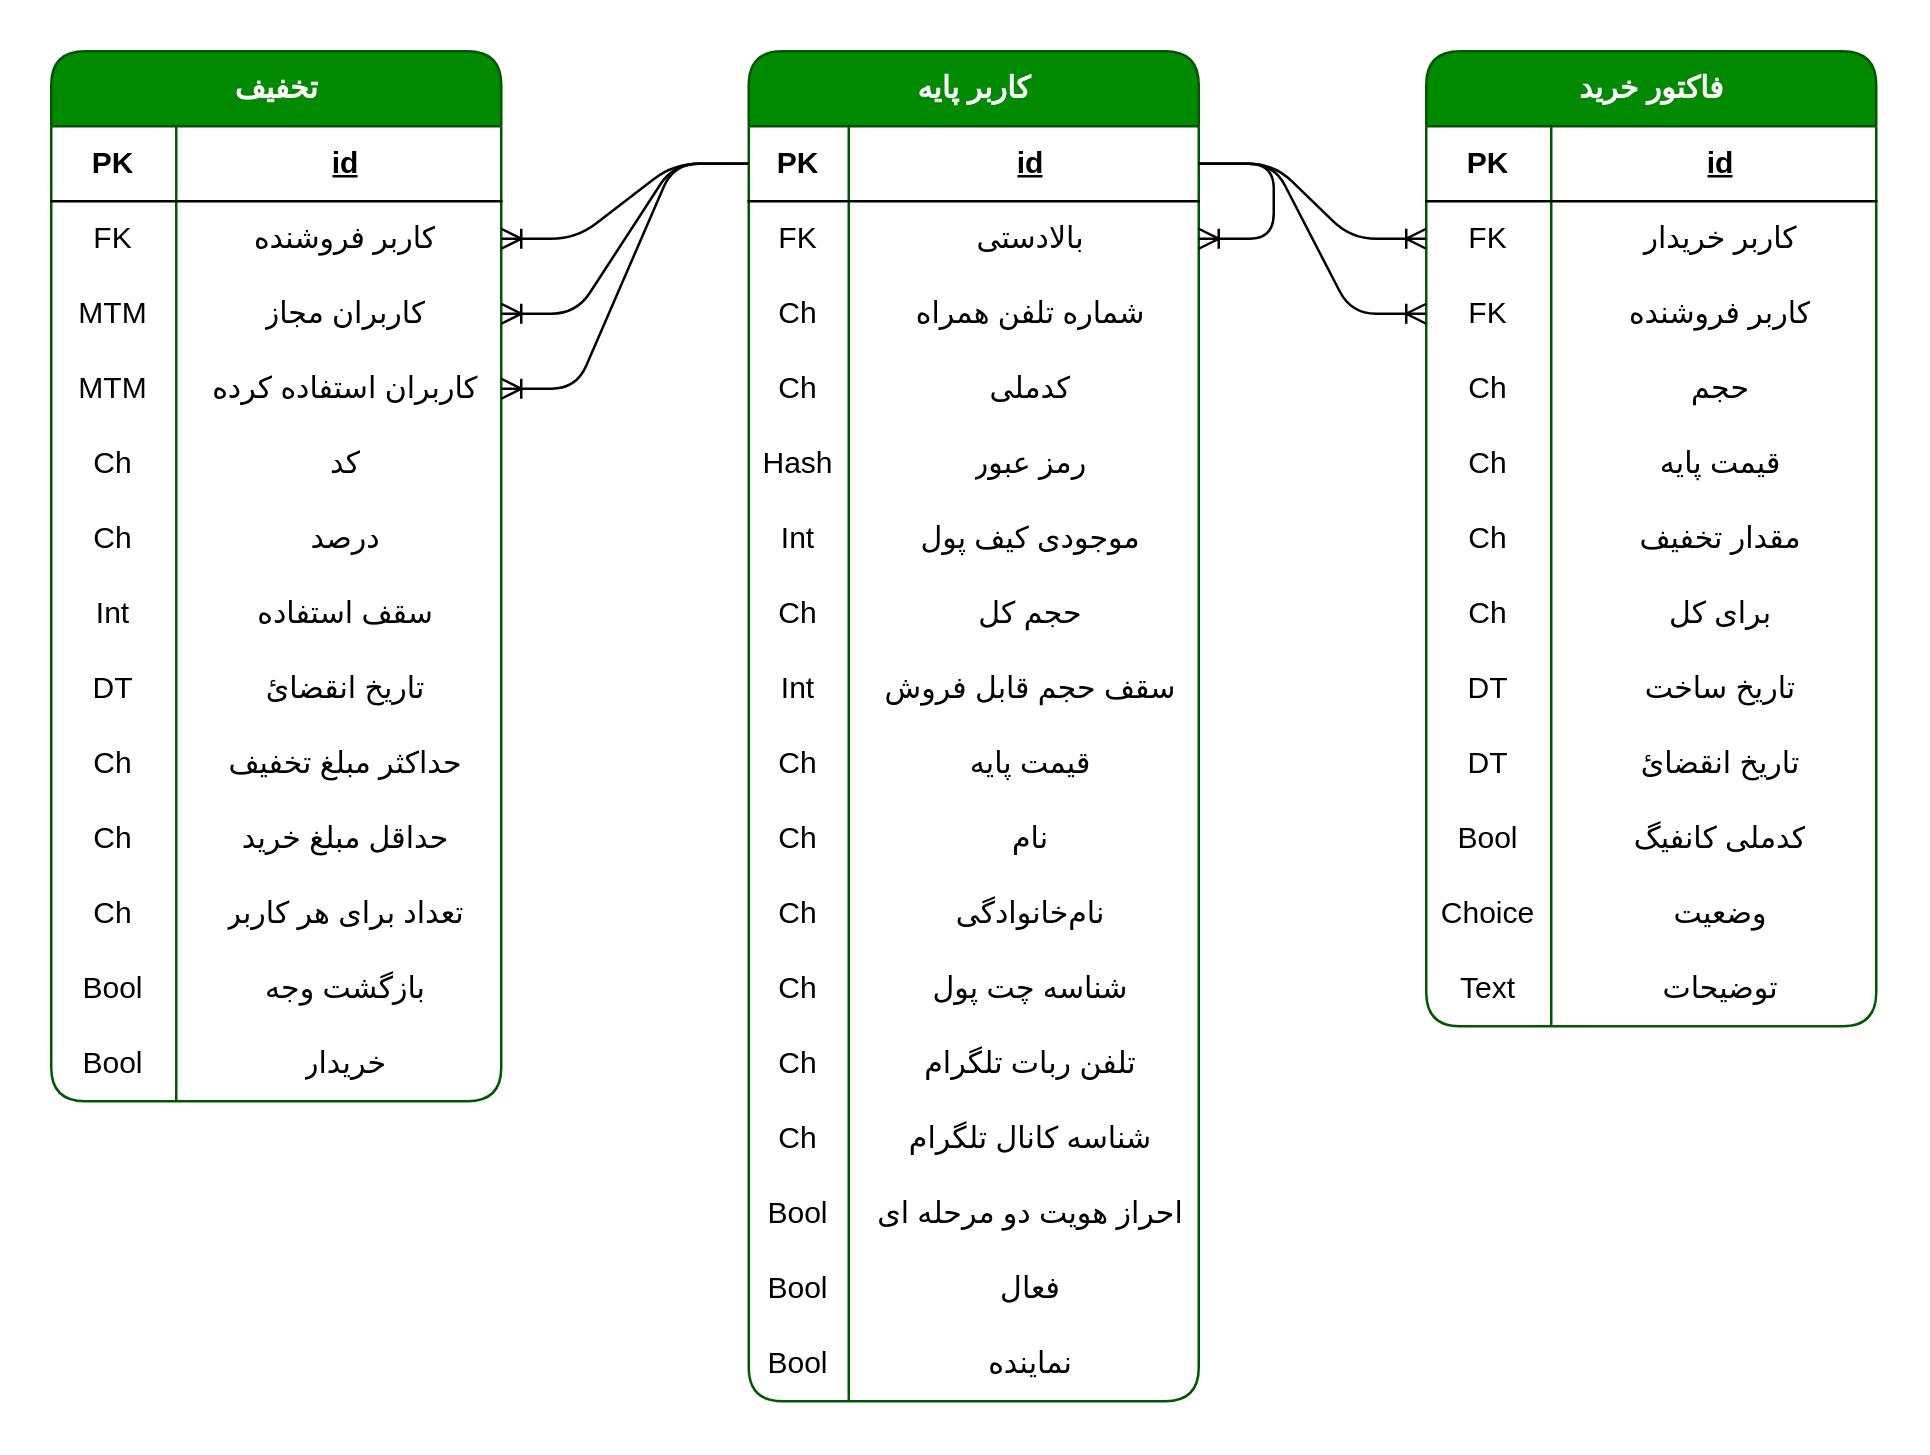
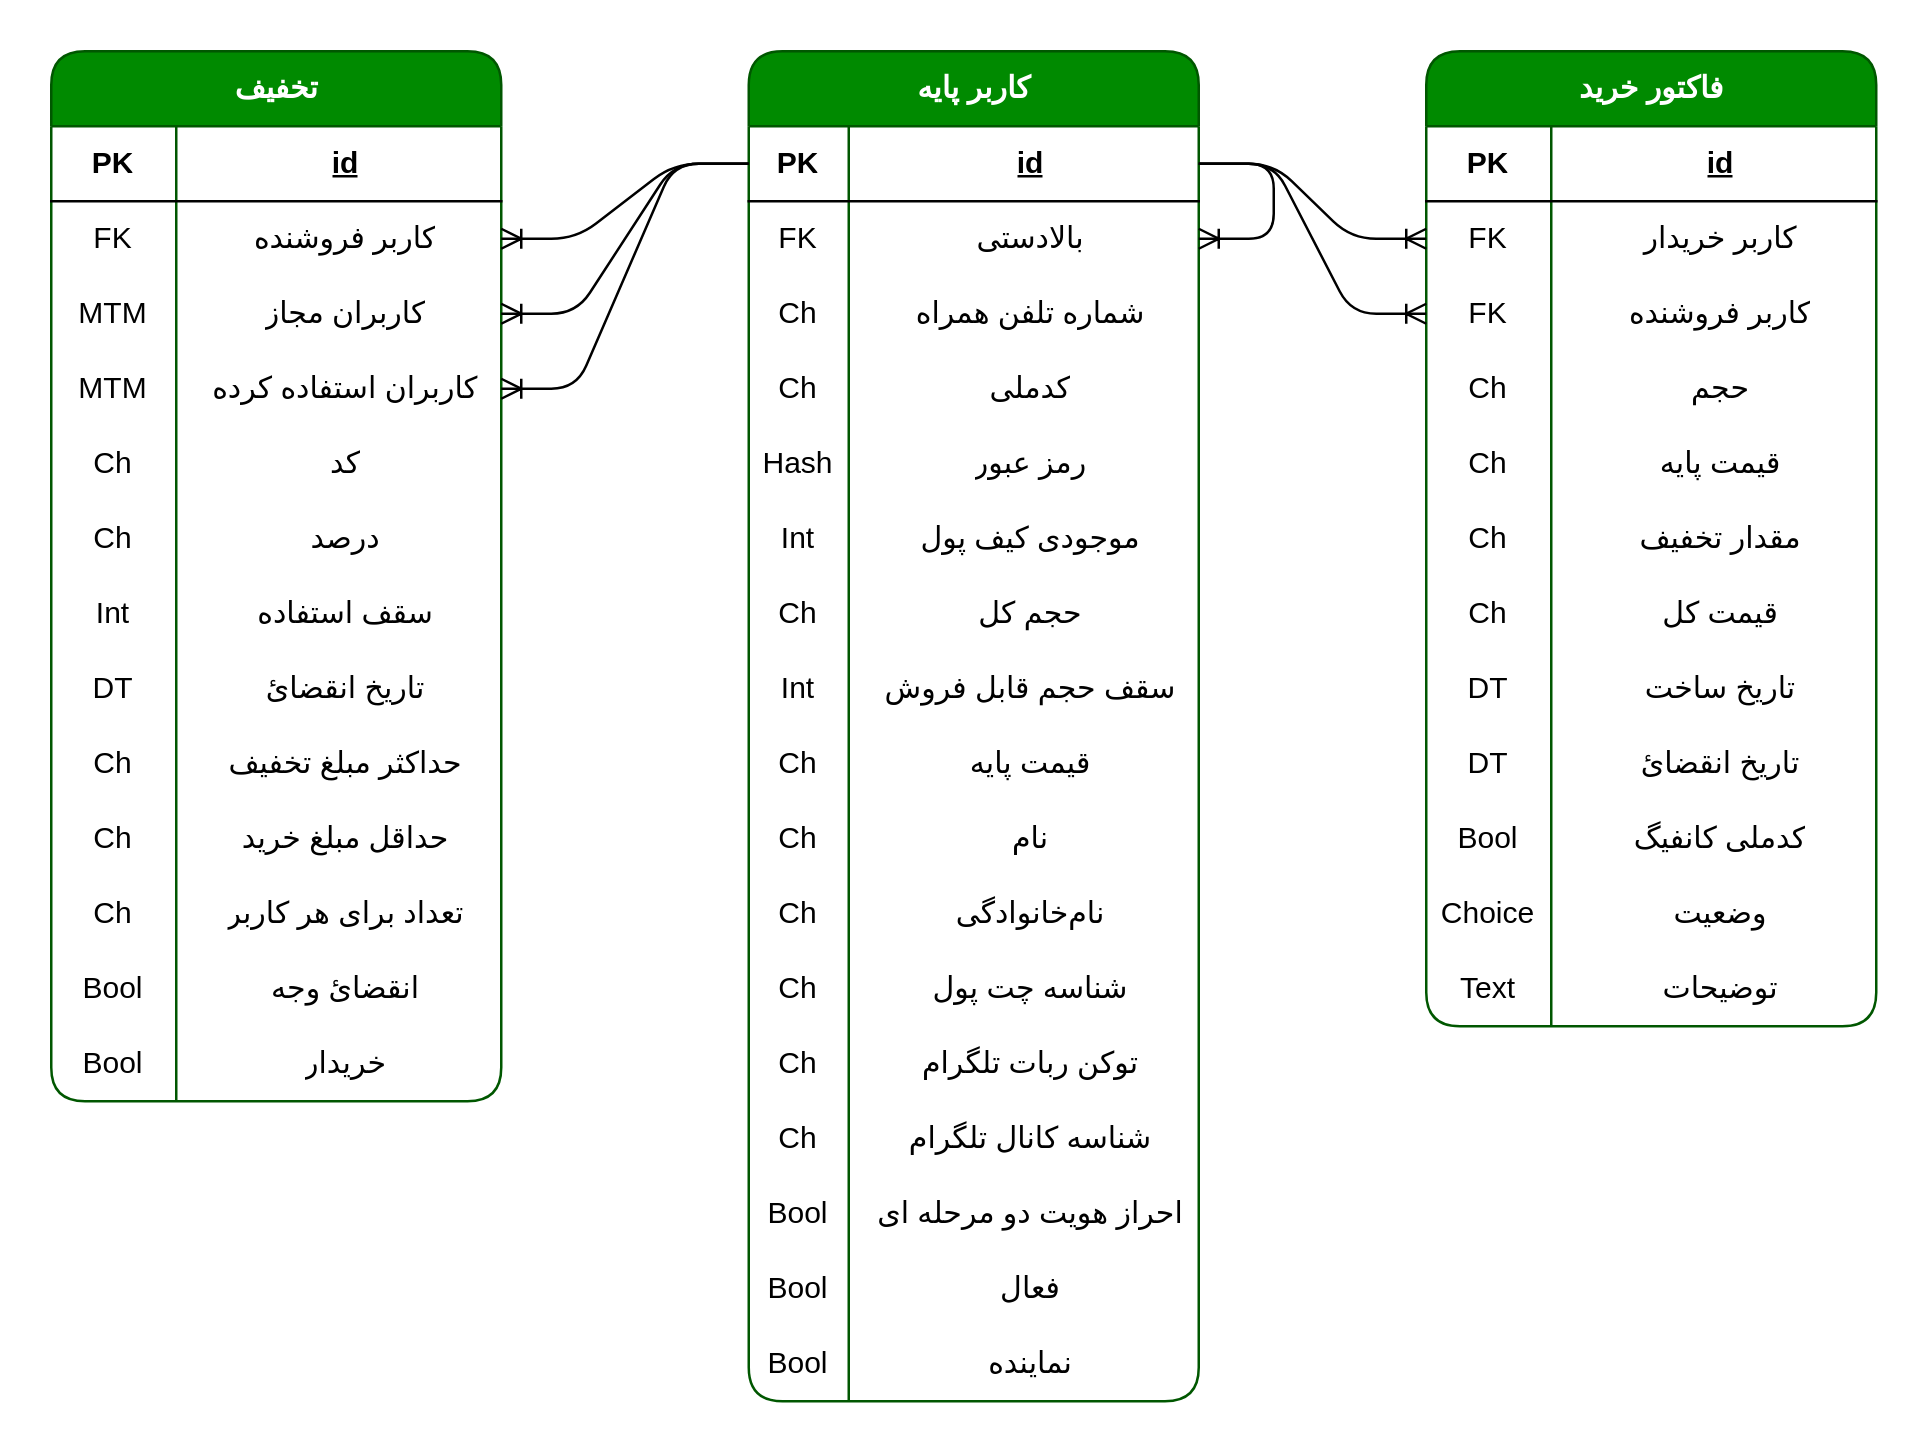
(1721, 614) -> (1721, 614)
(346, 989) -> (346, 989)
(1031, 1064) -> (1031, 1064)
